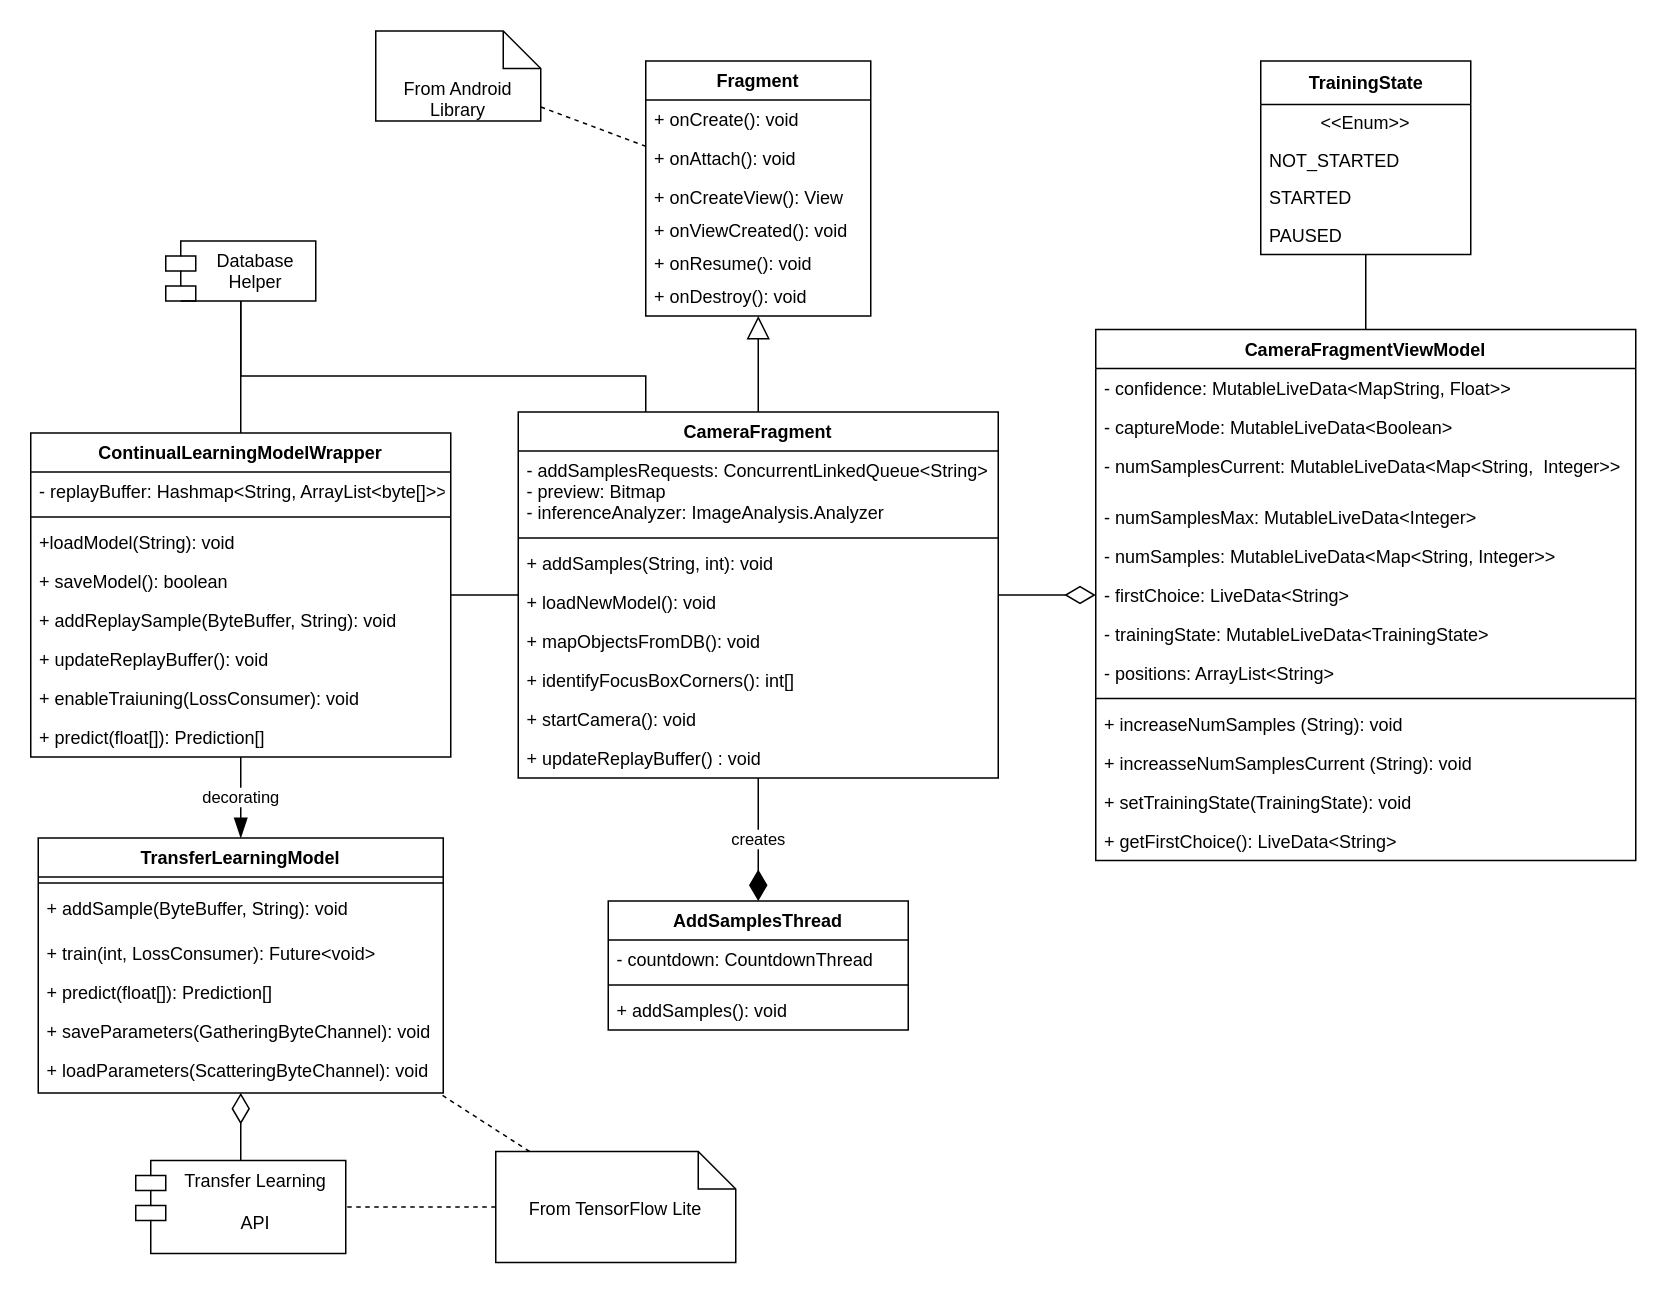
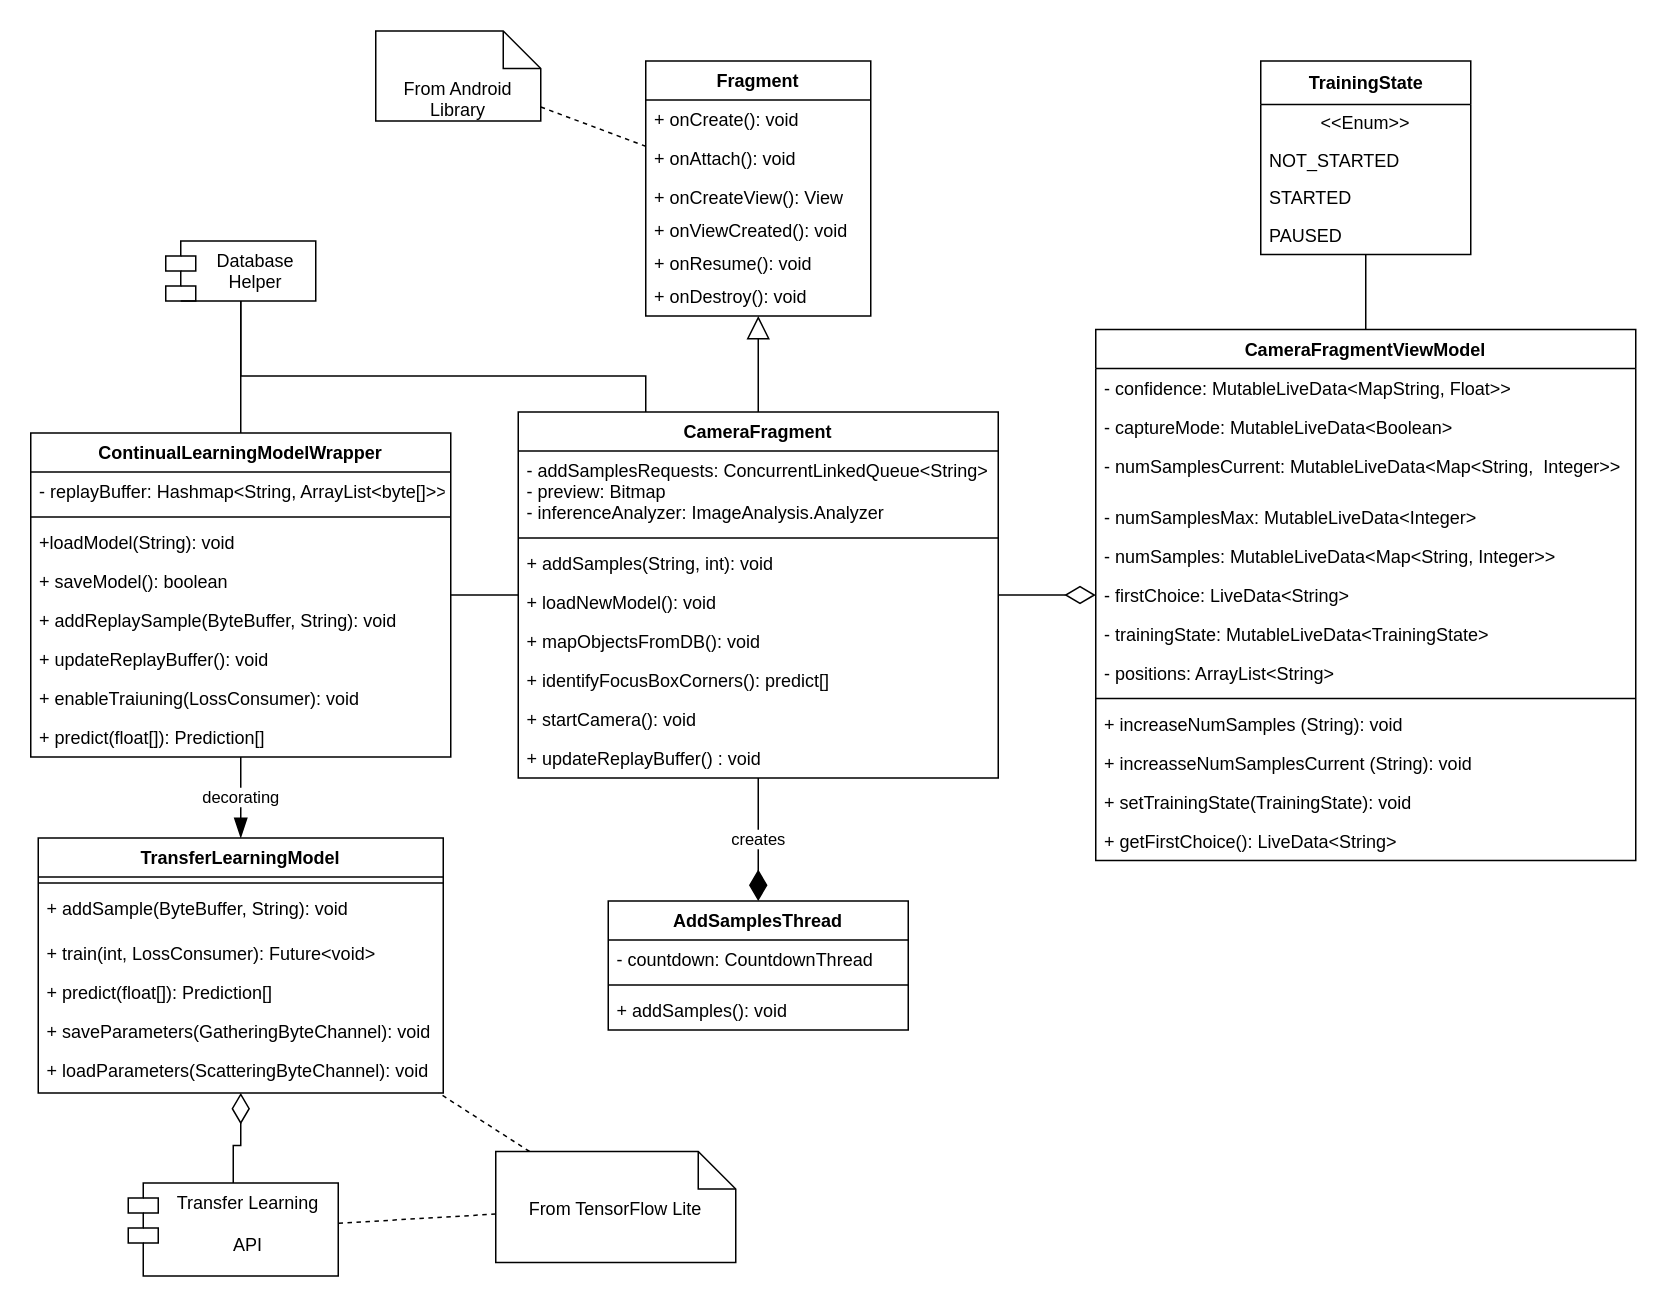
(684, 681) -> (704, 681)
(241, 1207) -> (233, 1229)
